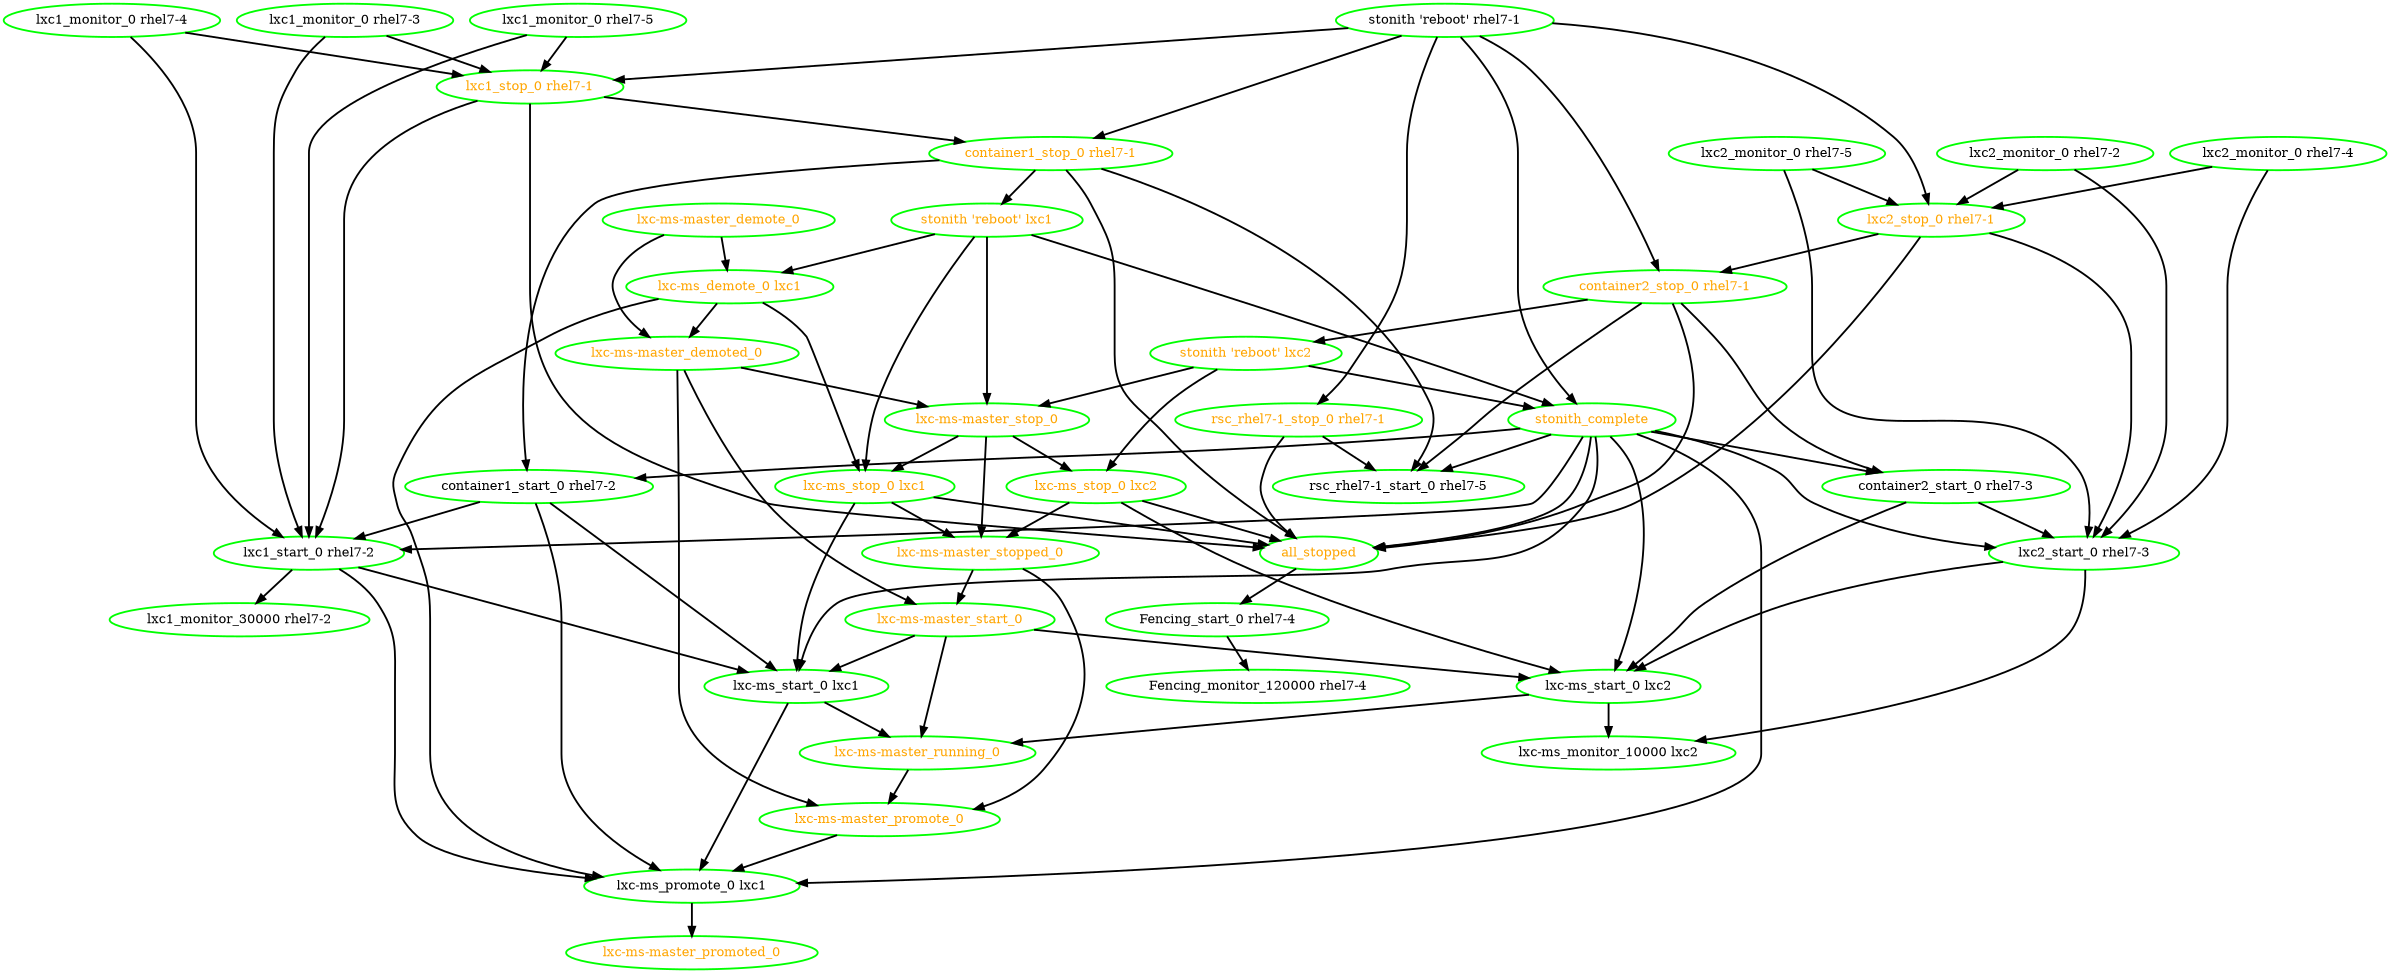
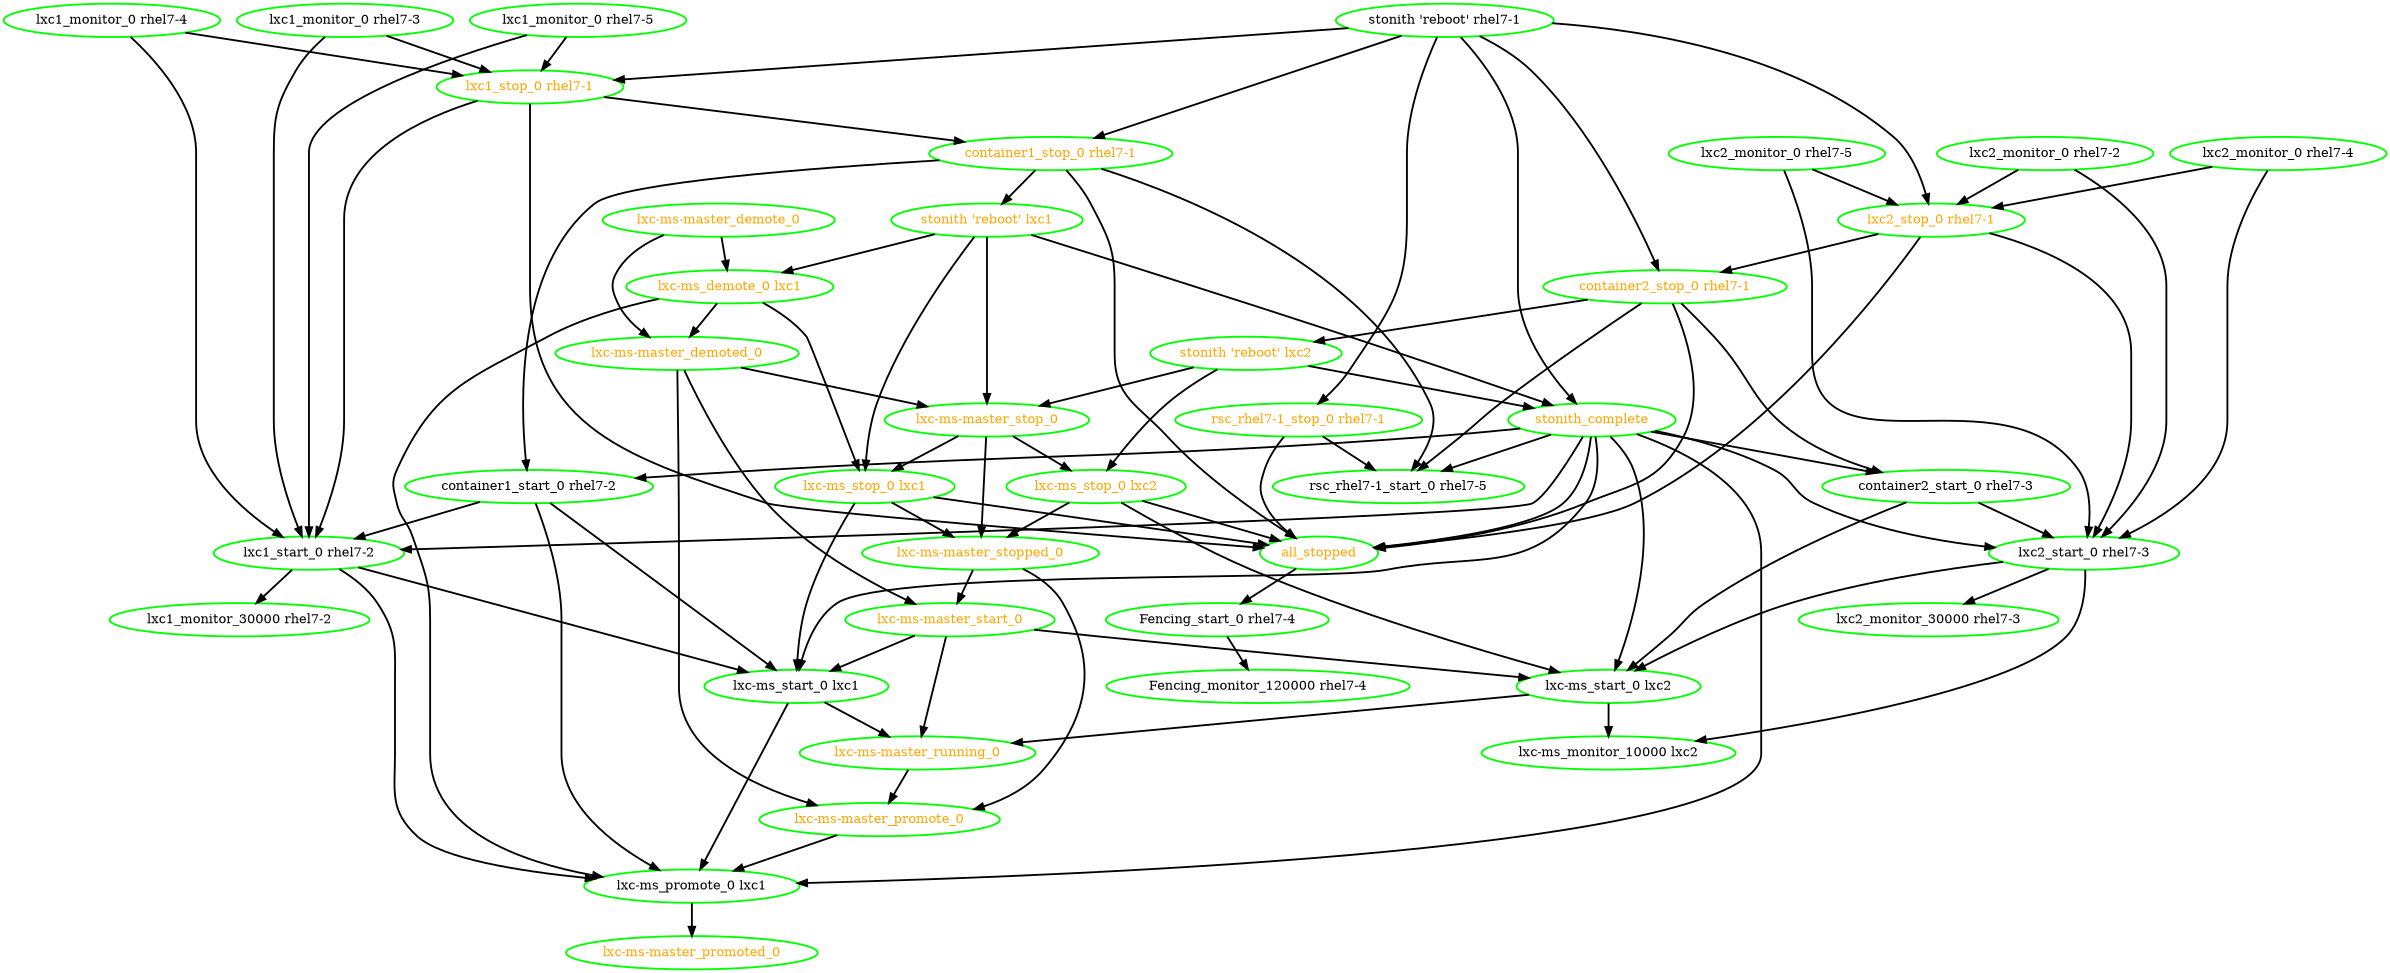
none -> (1929, 620)
